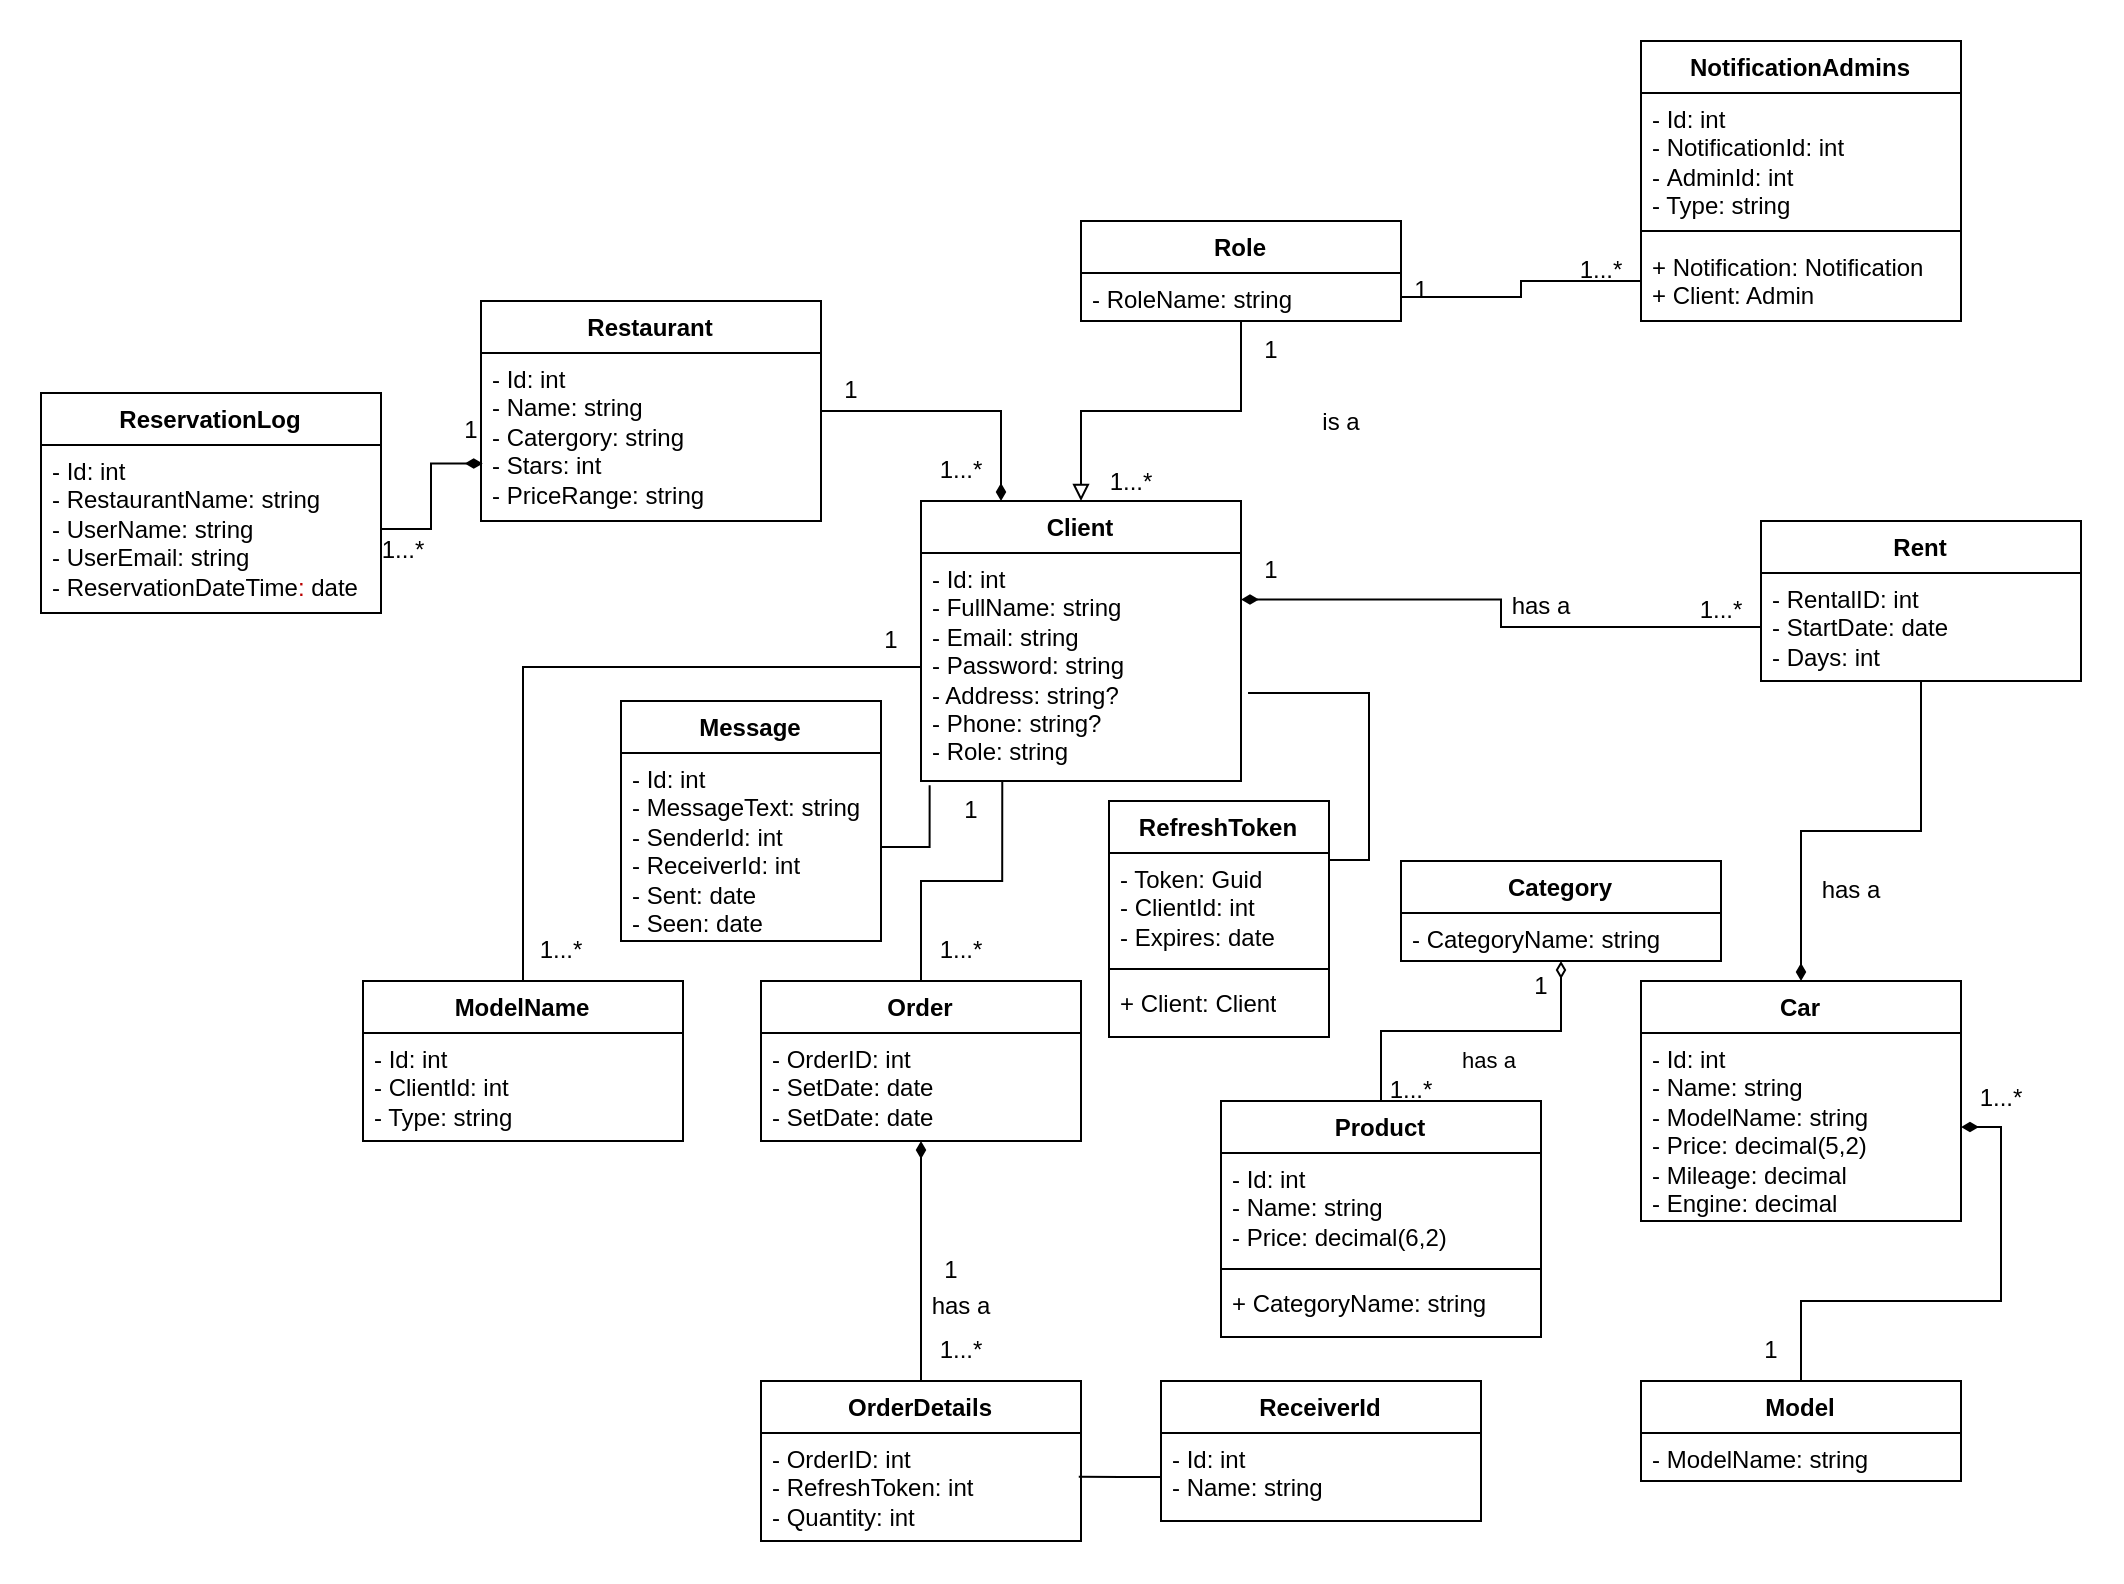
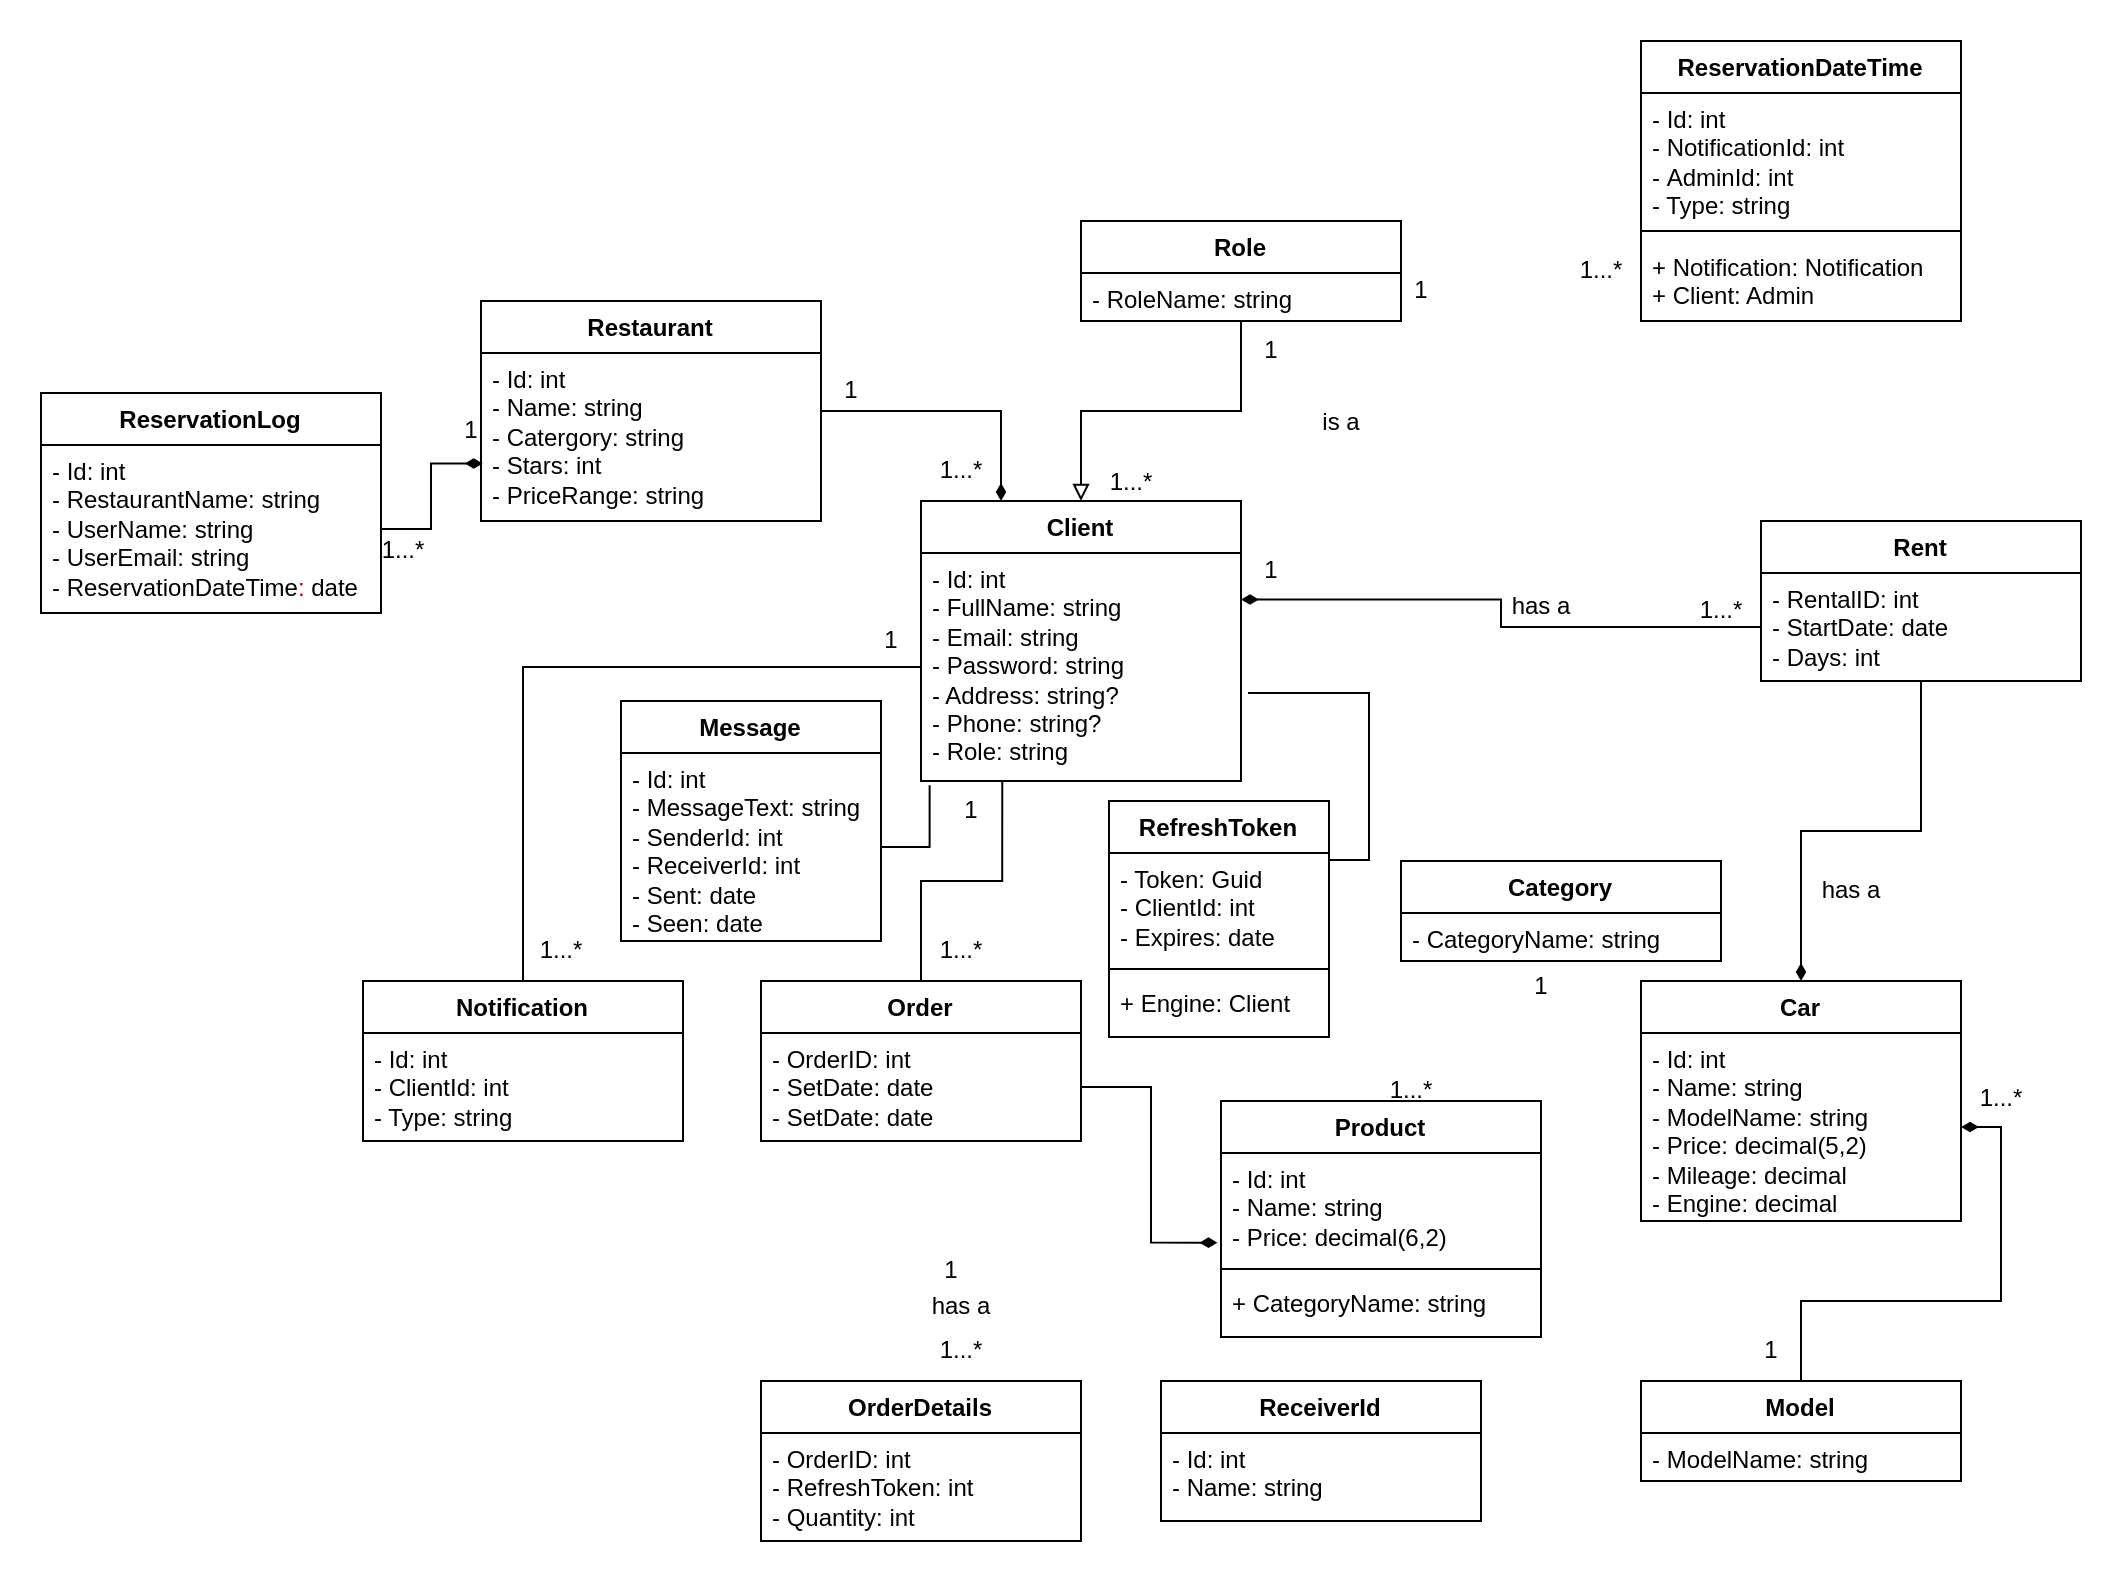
(1801, 69) -> (1801, 69)
(1521, 289) -> none
(1207, 1005) -> (1210, 1005)
(523, 1009) -> (523, 1009)
(1463, 1031) -> none
none -> (1151, 1156)
(921, 1269) -> none
(1121, 1477) -> none
